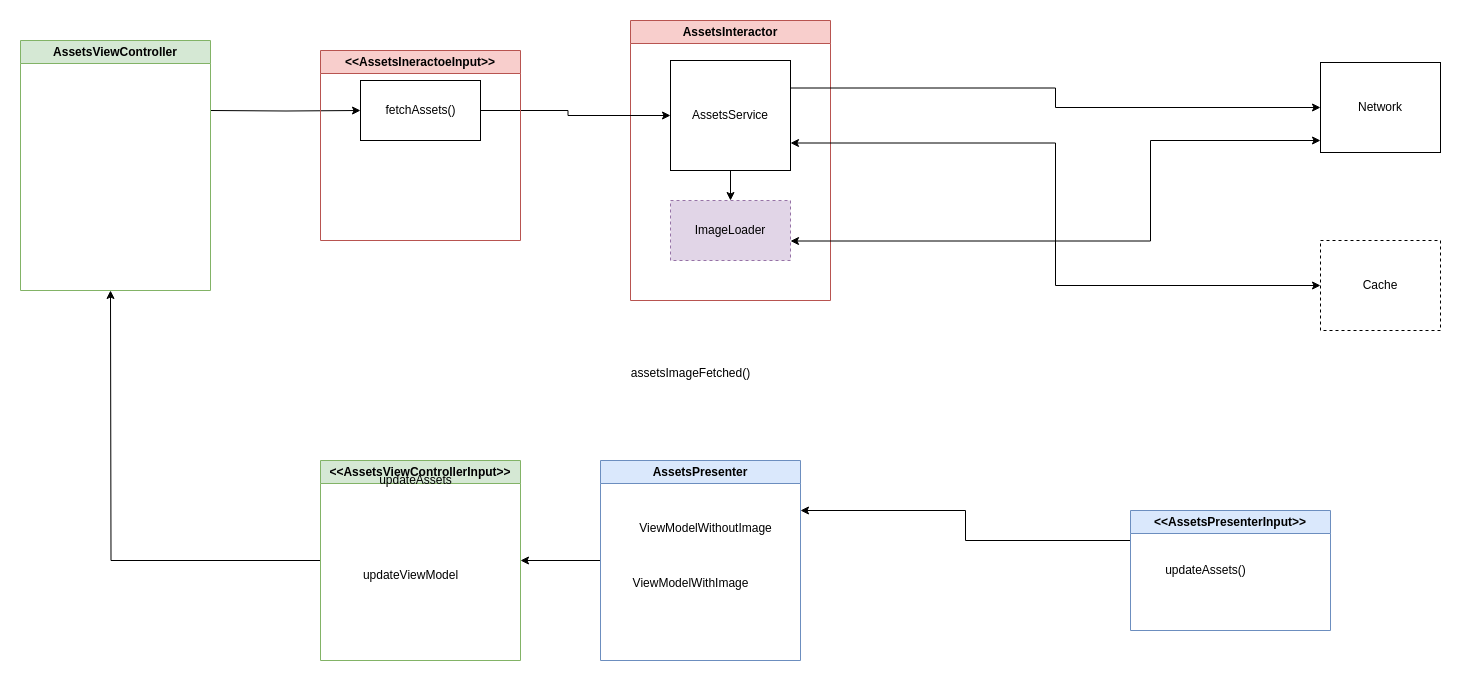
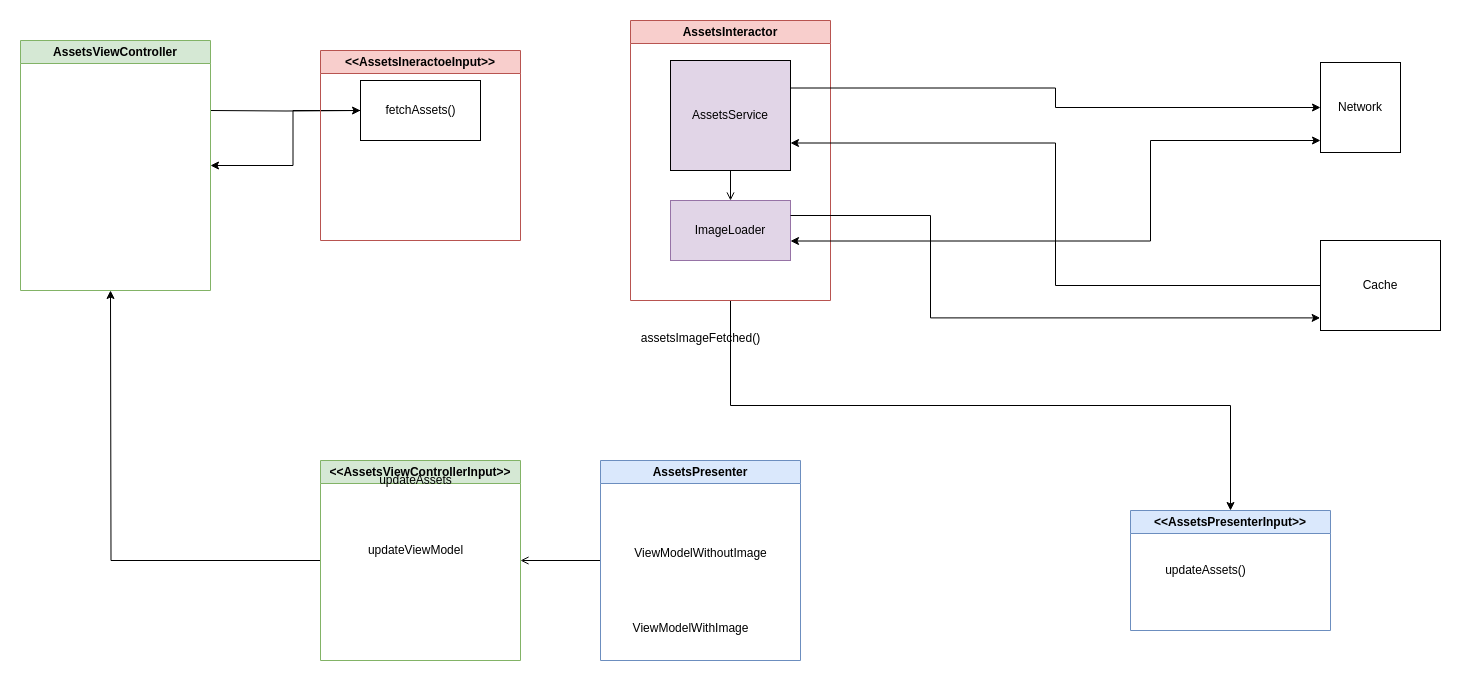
(1381, 108) -> (1361, 108)
(569, 116) -> (282, 166)
(731, 116) -> (731, 116)
(731, 192) -> (731, 194)
(731, 231) -> (731, 231)
(1312, 286) -> (1315, 286)
(1381, 286) -> (1381, 286)
none -> (1001, 318)
(691, 374) -> (701, 339)
none -> (978, 406)
(706, 529) -> (701, 554)
(966, 529) -> none
(528, 561) -> (526, 561)
(411, 576) -> (416, 551)
(691, 584) -> (691, 629)
